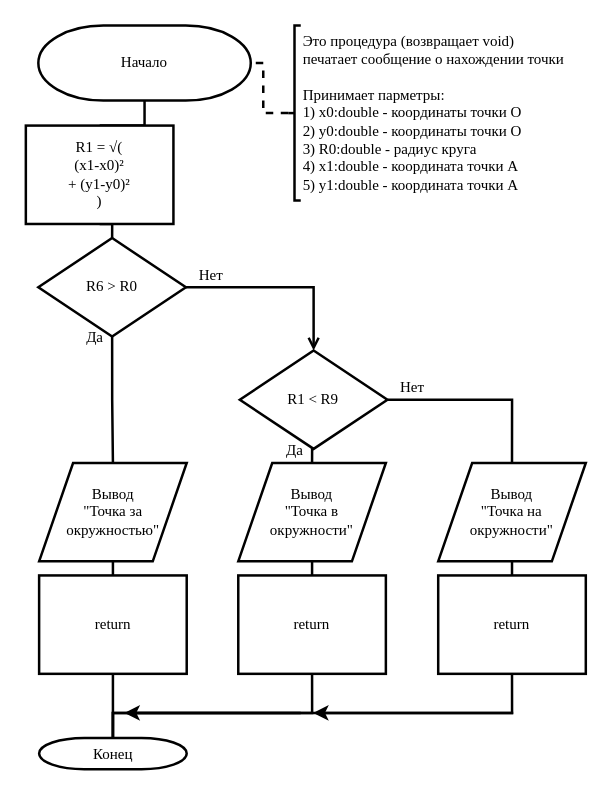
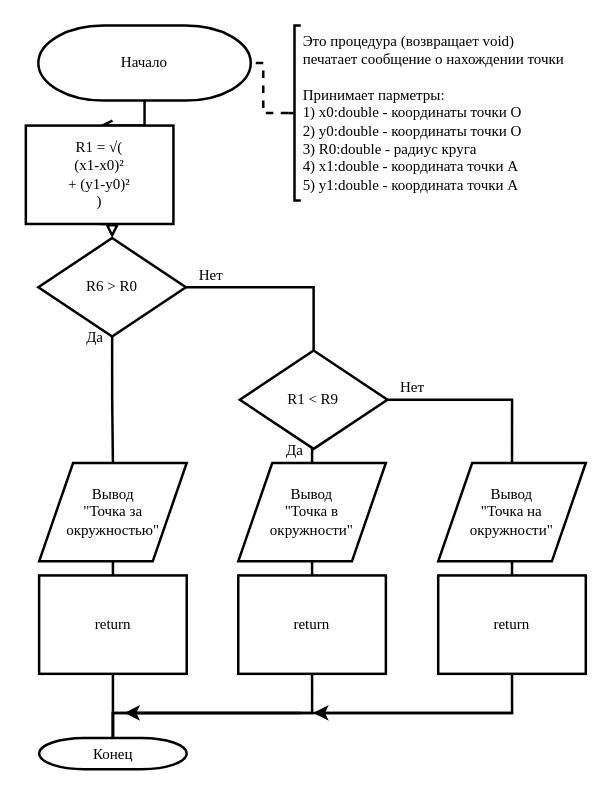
(101, 126) -> (107, 126)
(112, 225) -> (108, 224)
(314, 341) -> (314, 342)
